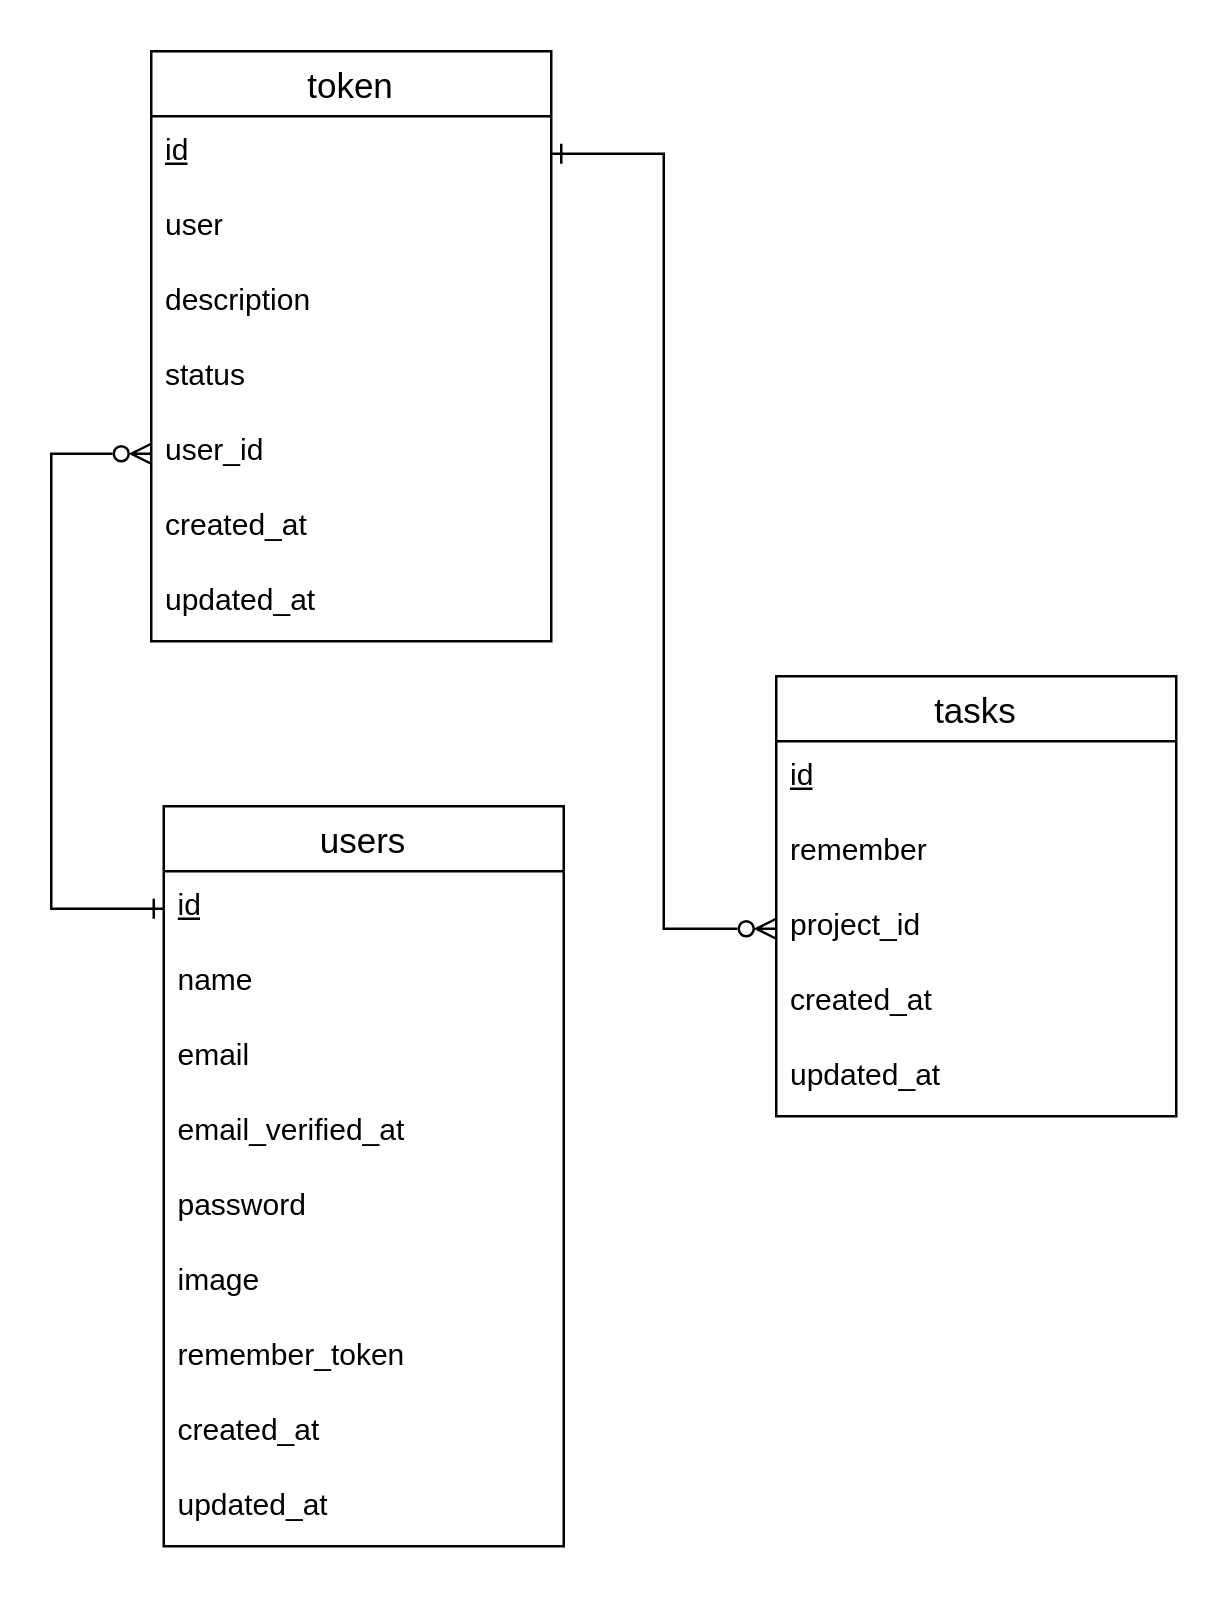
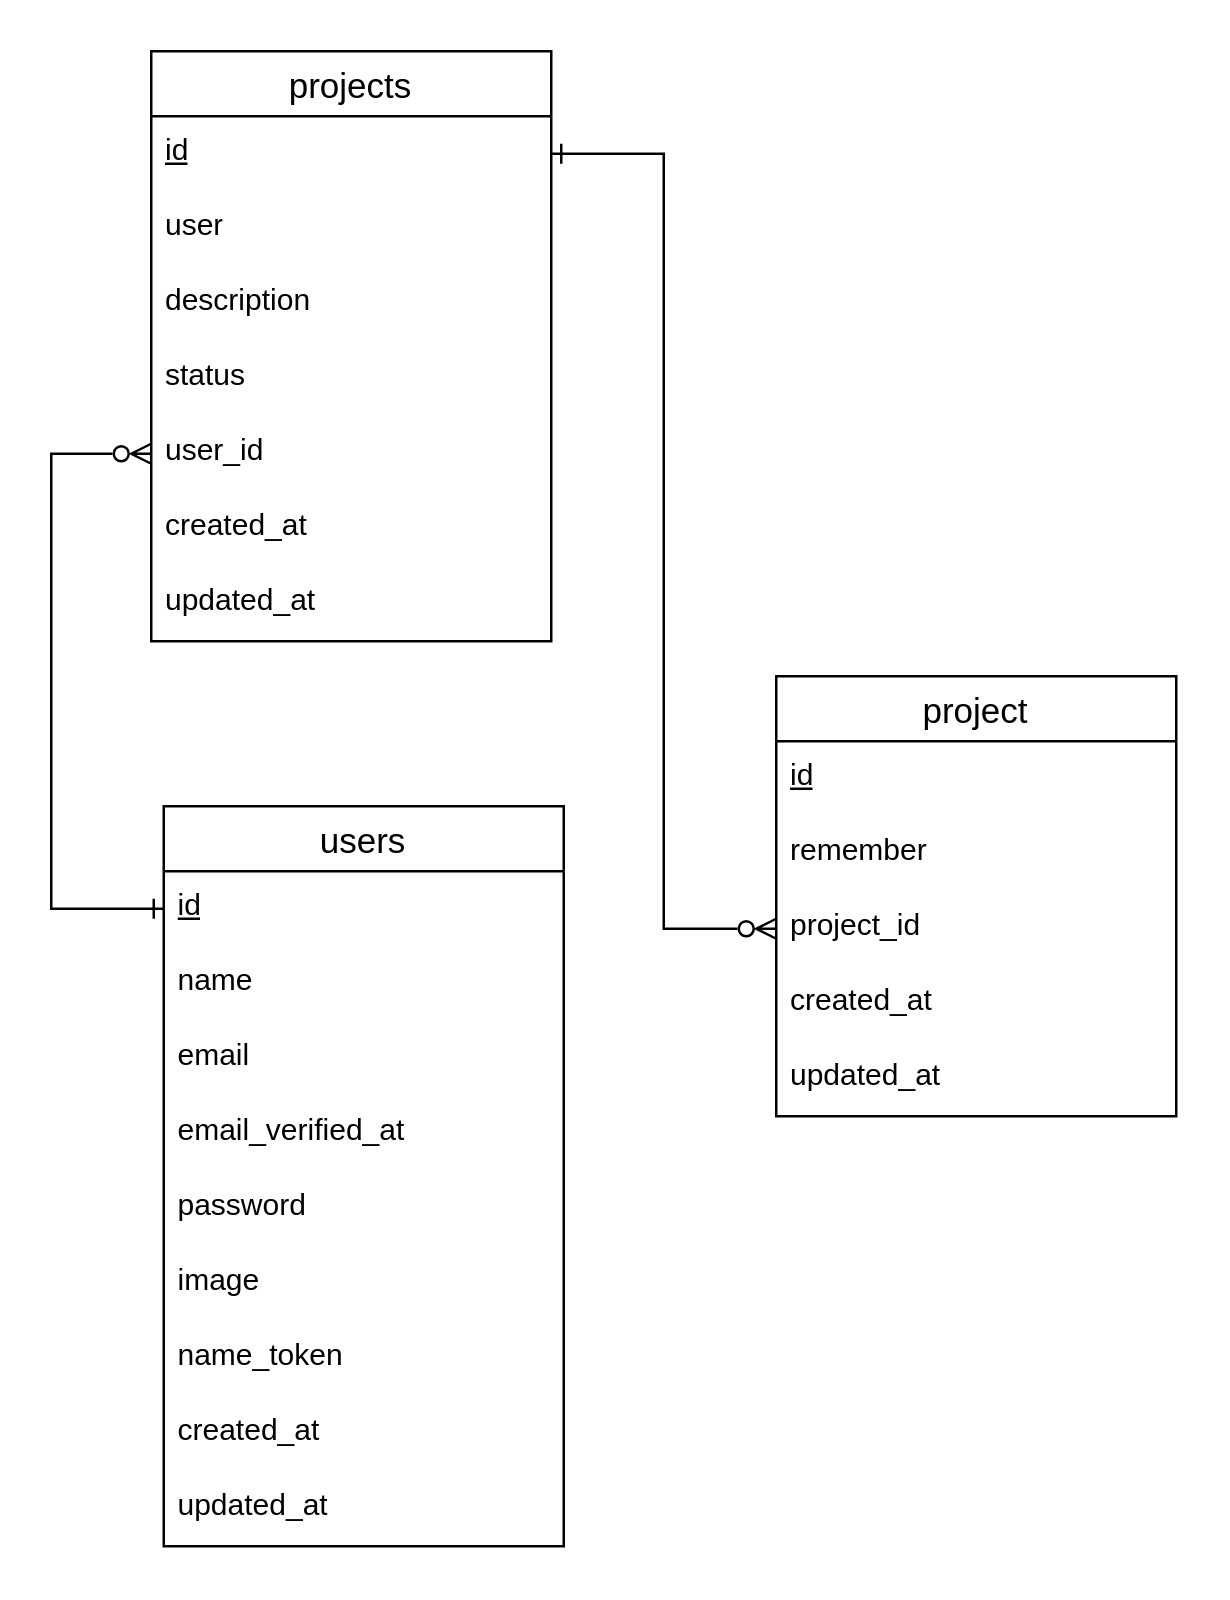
(350, 86) -> (350, 86)
(975, 711) -> (975, 711)
(296, 1357) -> (263, 1357)
